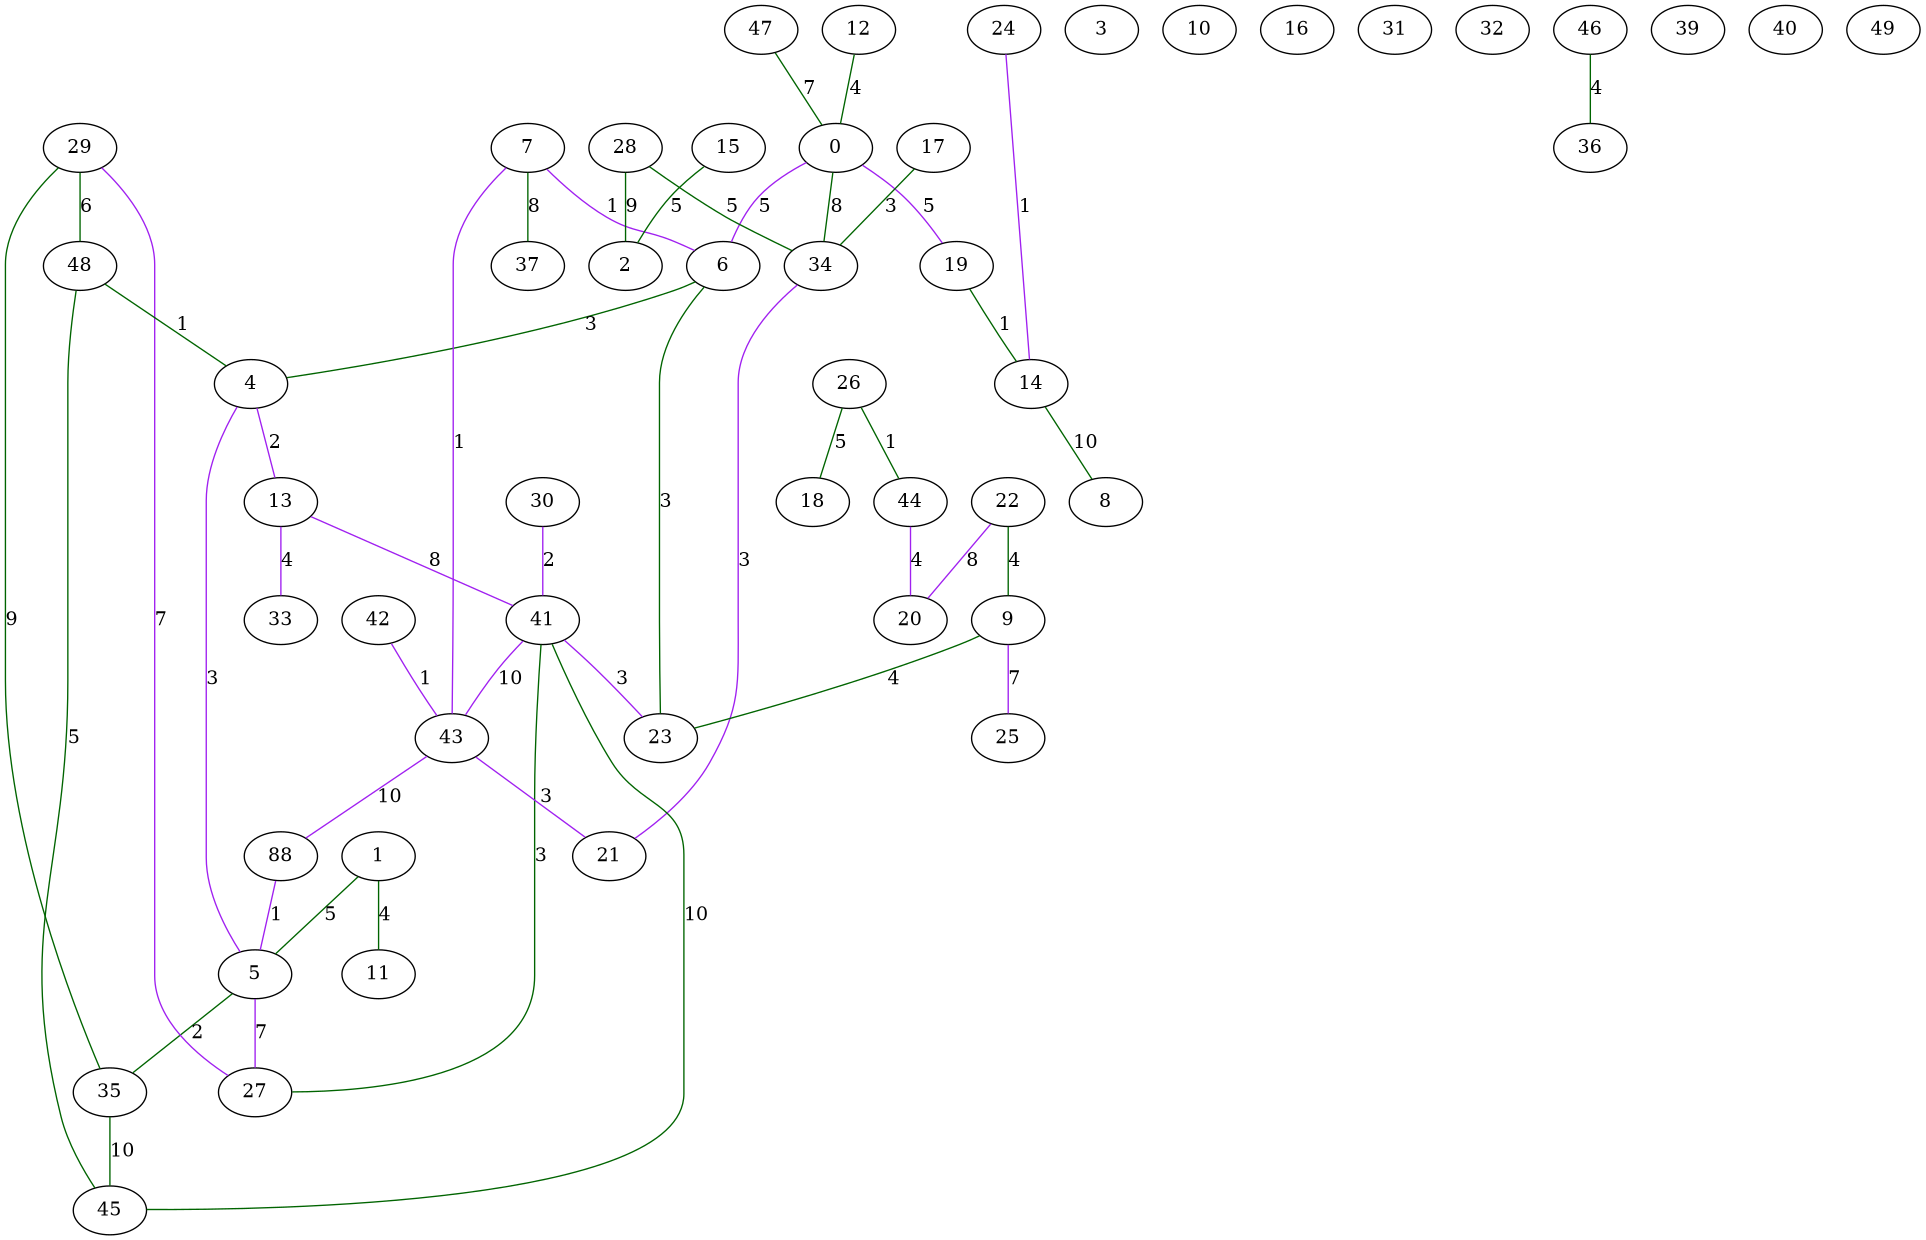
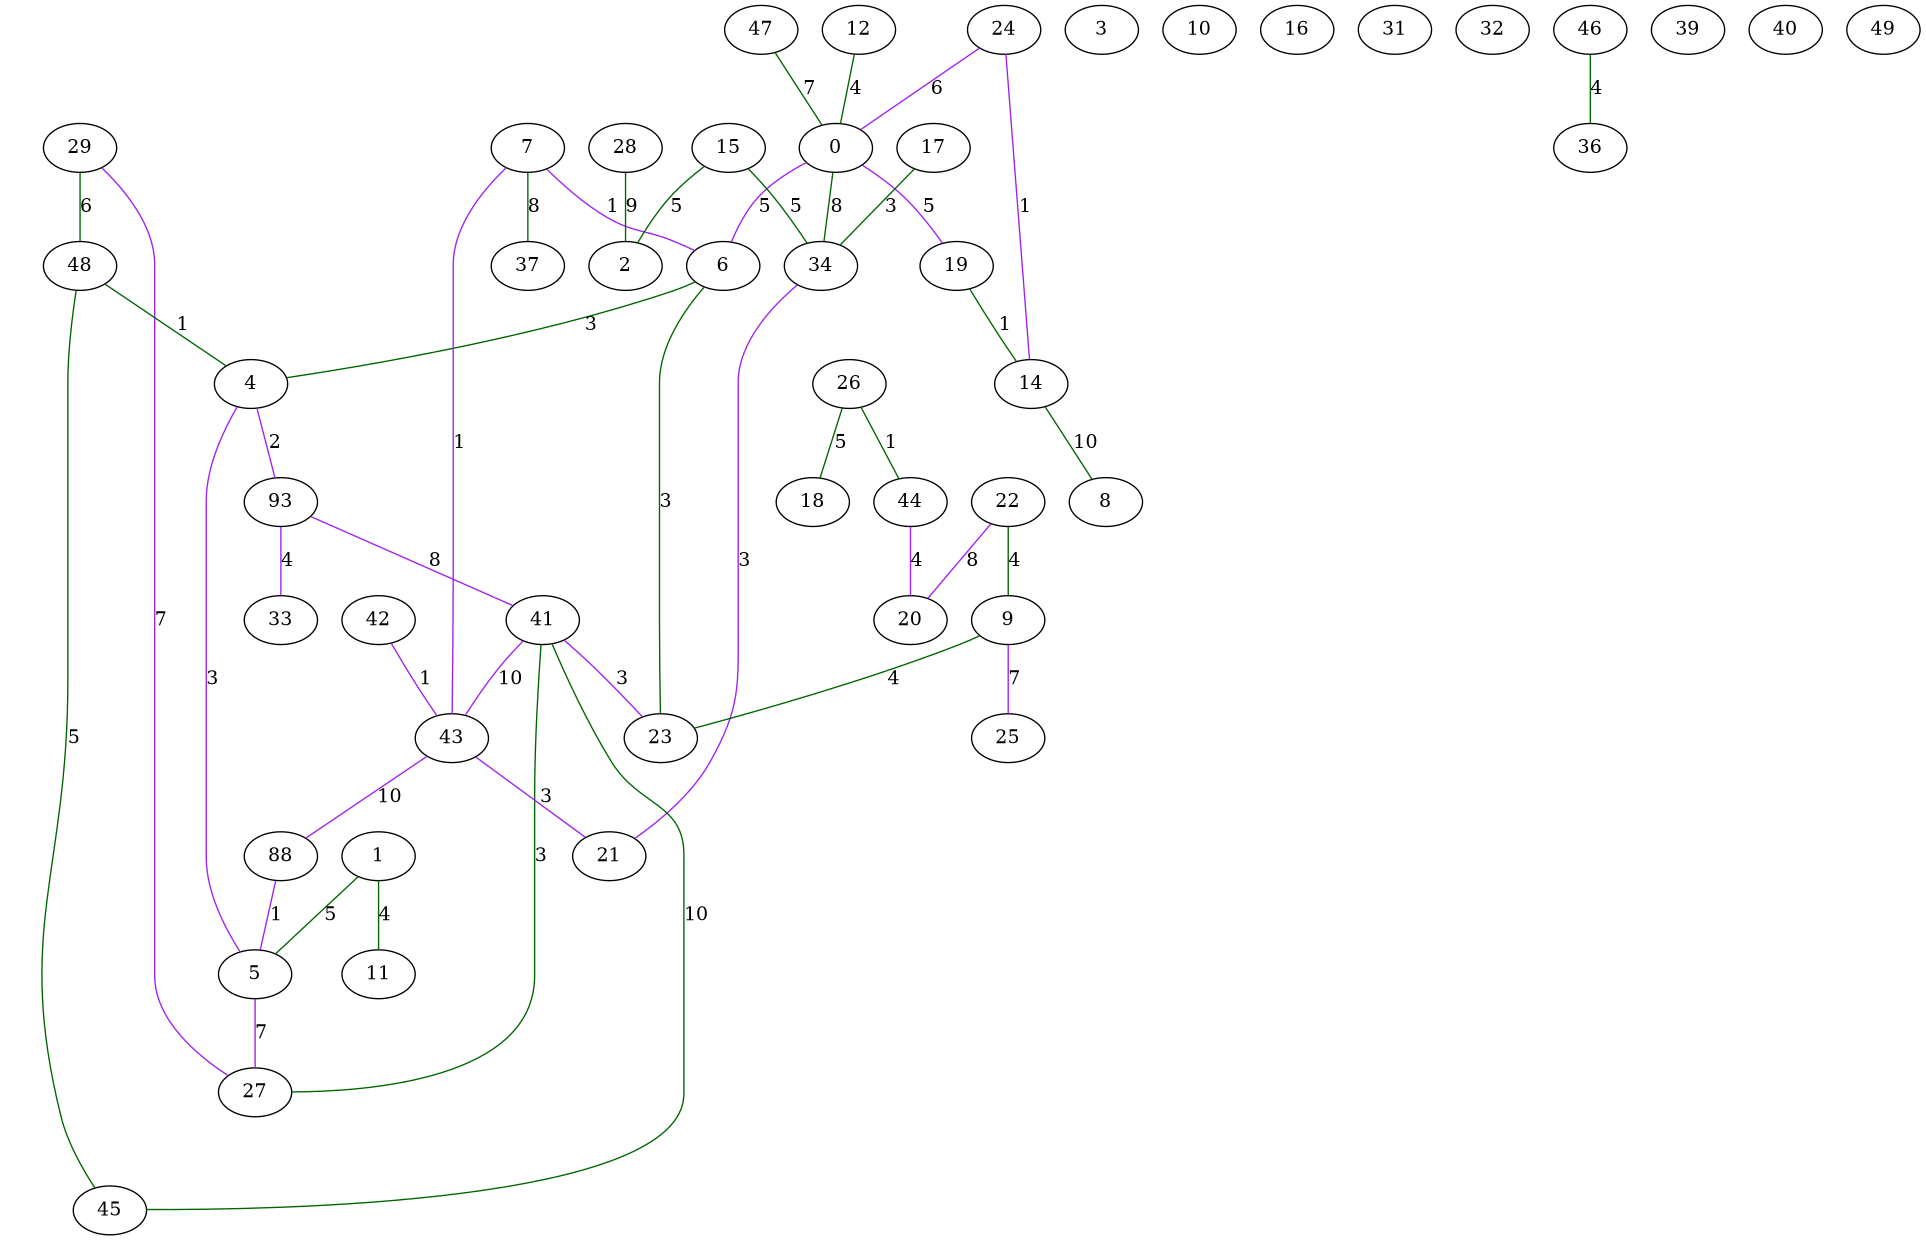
none -> (920, 89)
(718, 213) -> (780, 205)
(281, 502) -> (281, 502)
(543, 502) -> none
(110, 1092) -> none
